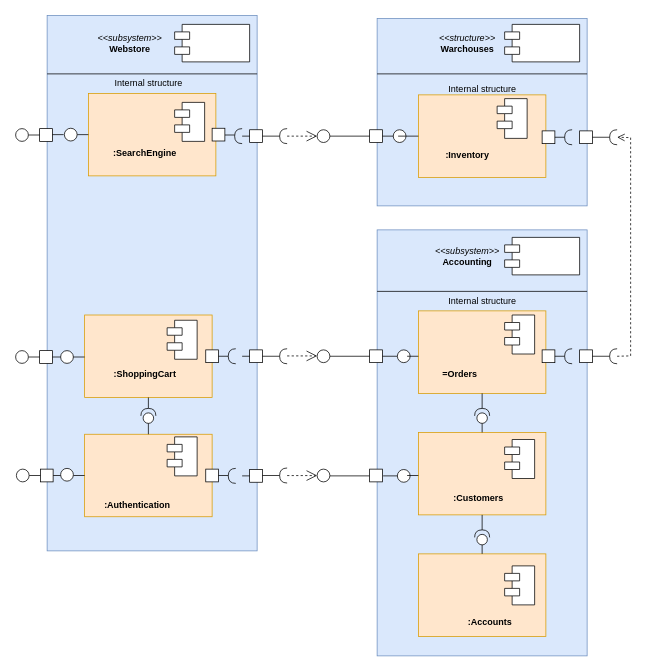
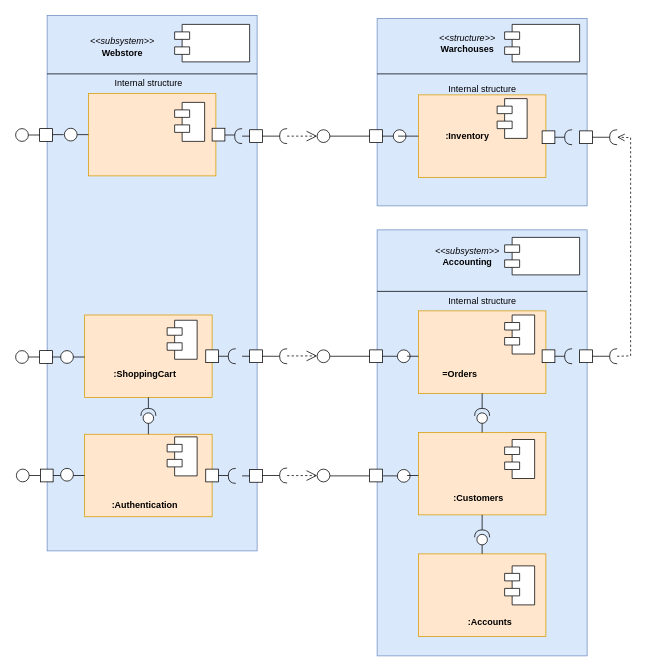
(129, 43) -> (122, 47)
(144, 153) -> none
(467, 155) -> (467, 136)
(137, 505) -> (144, 505)
